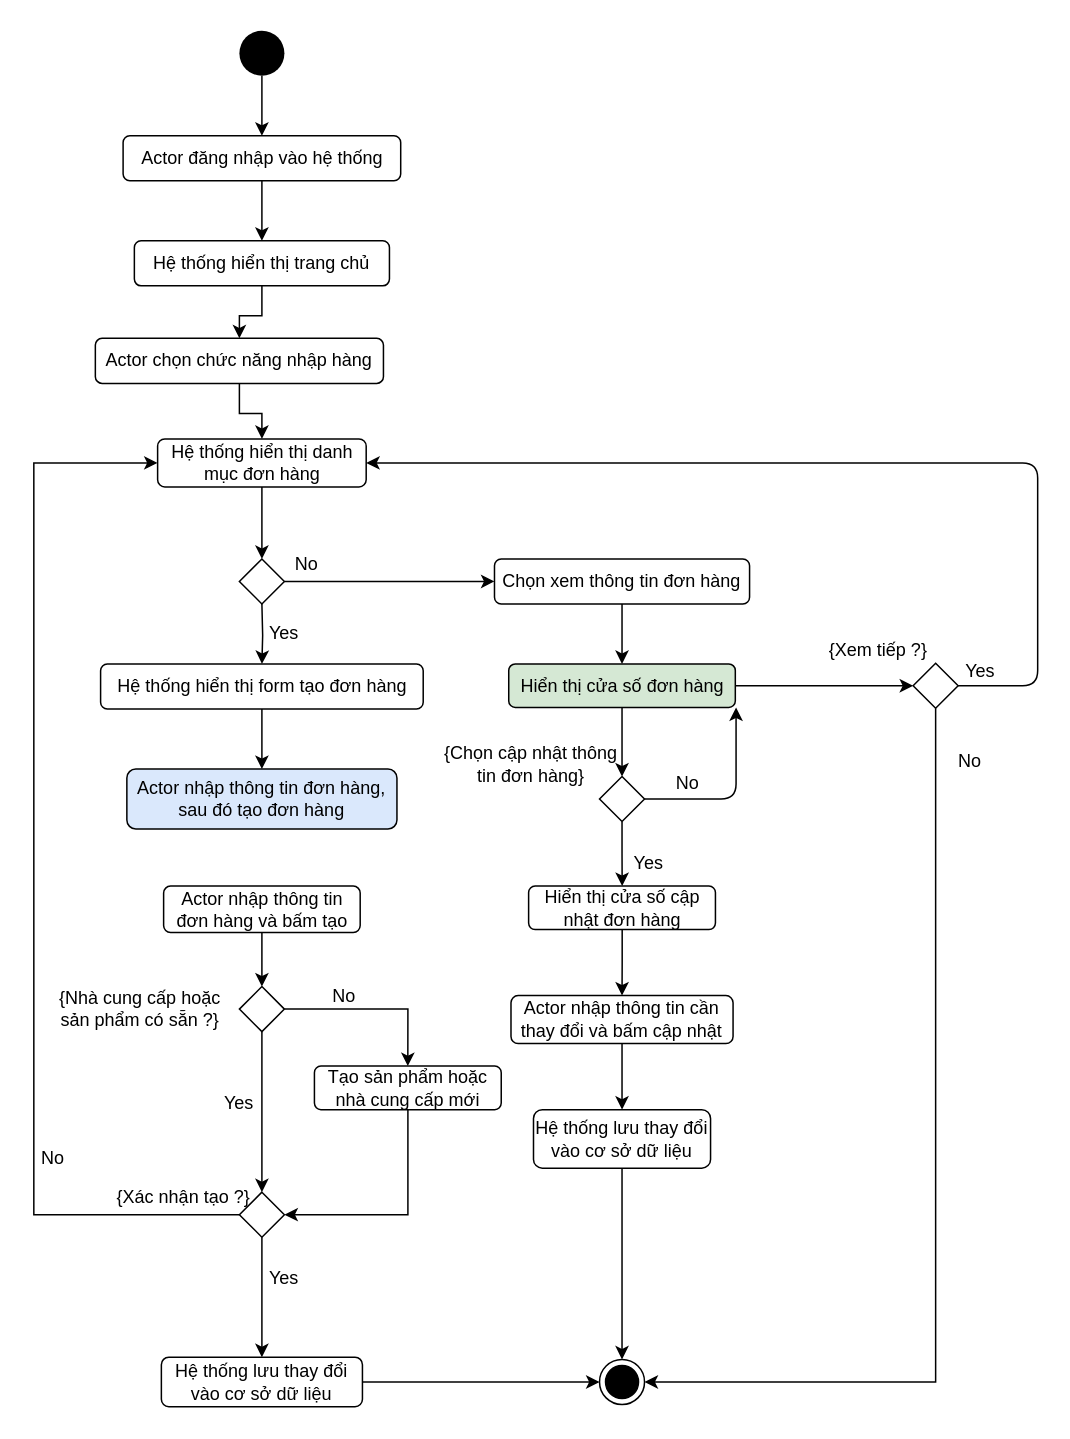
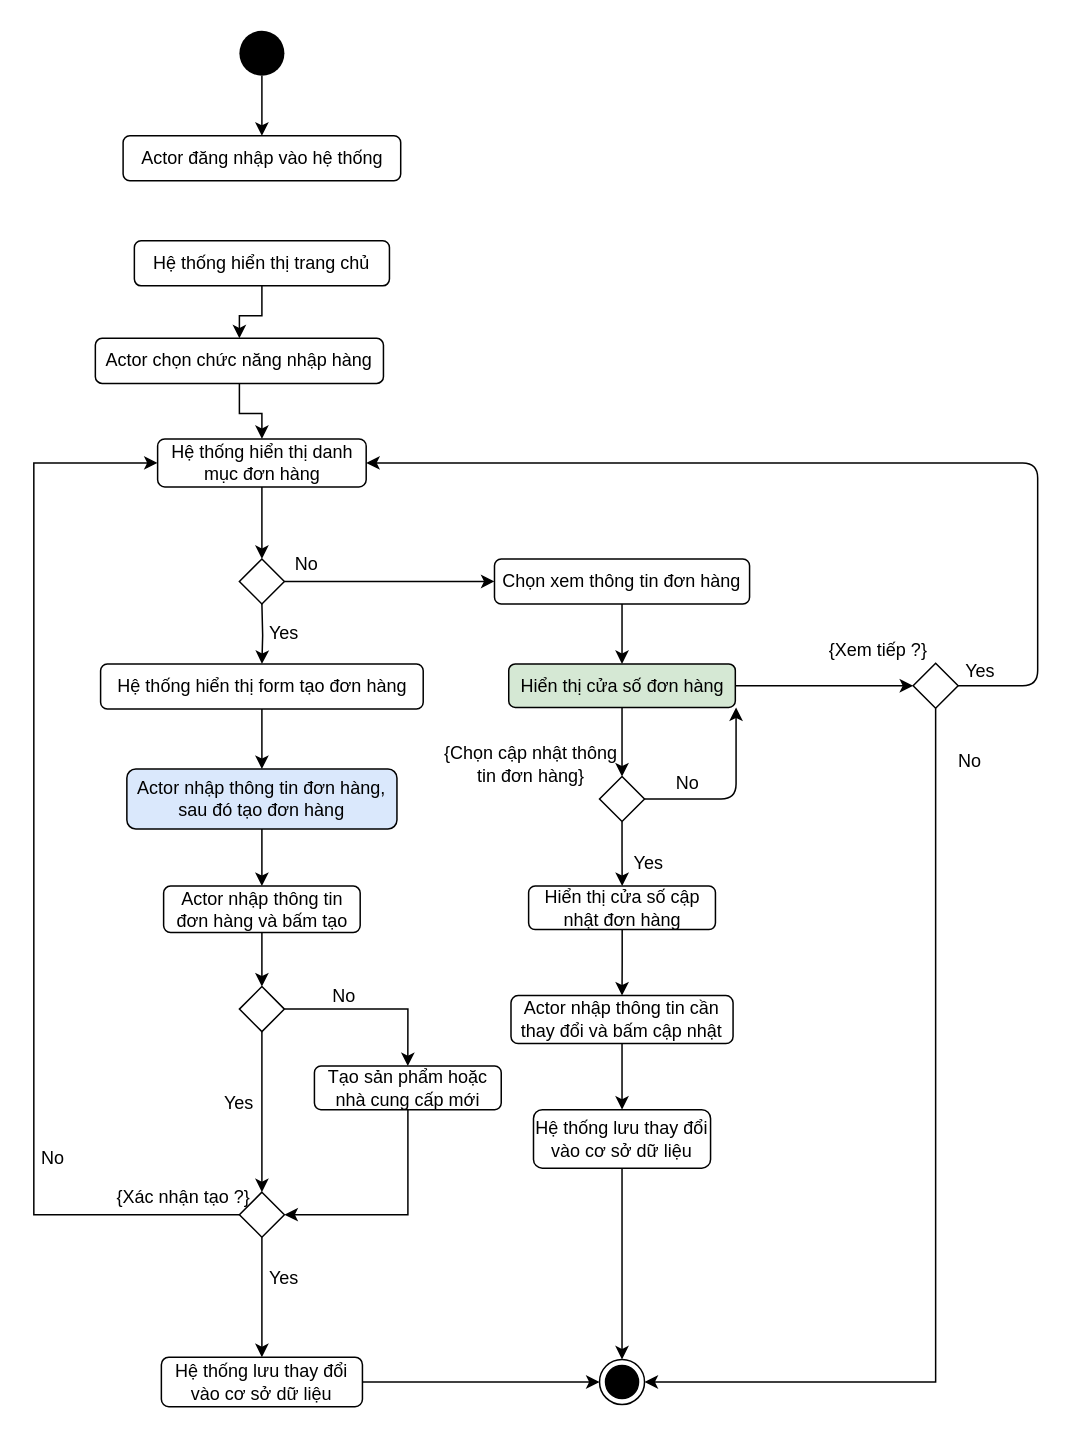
(262, 206) -> none
none -> (262, 855)
(140, 1009) -> none
